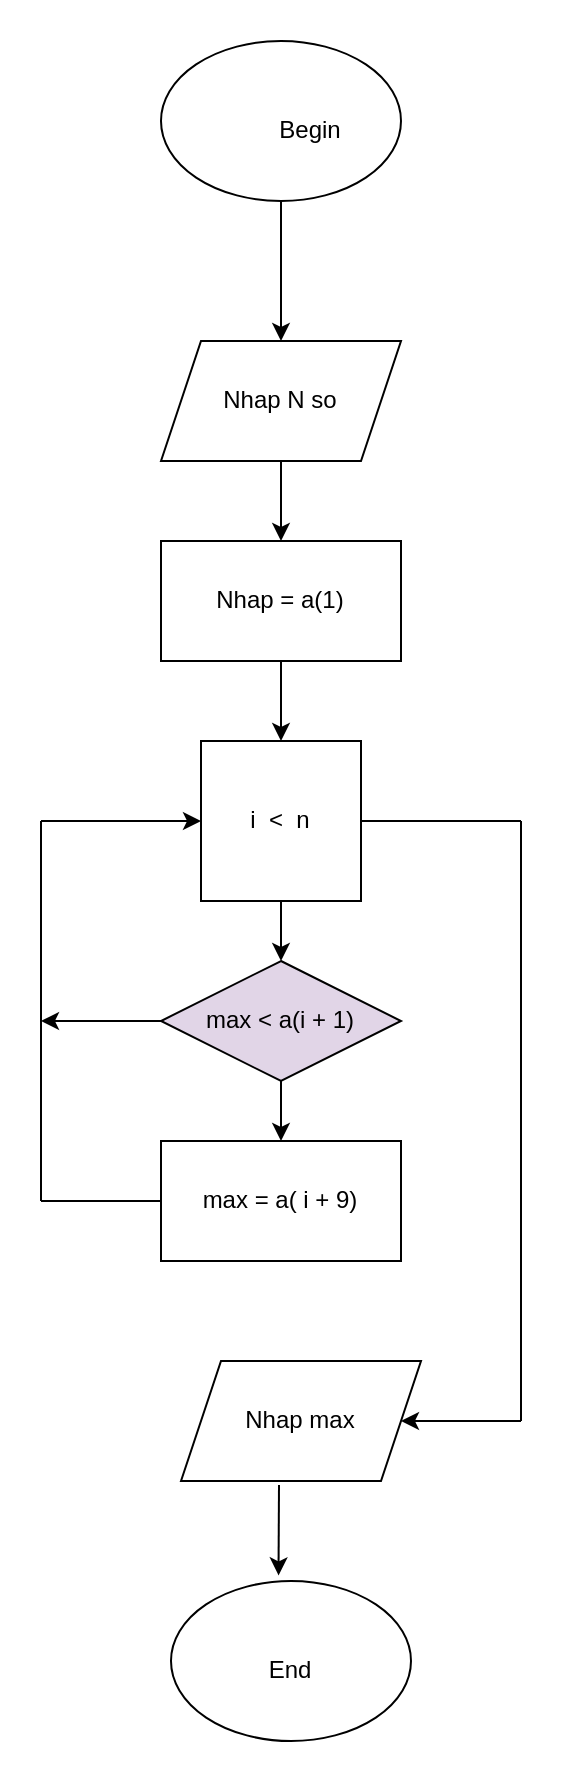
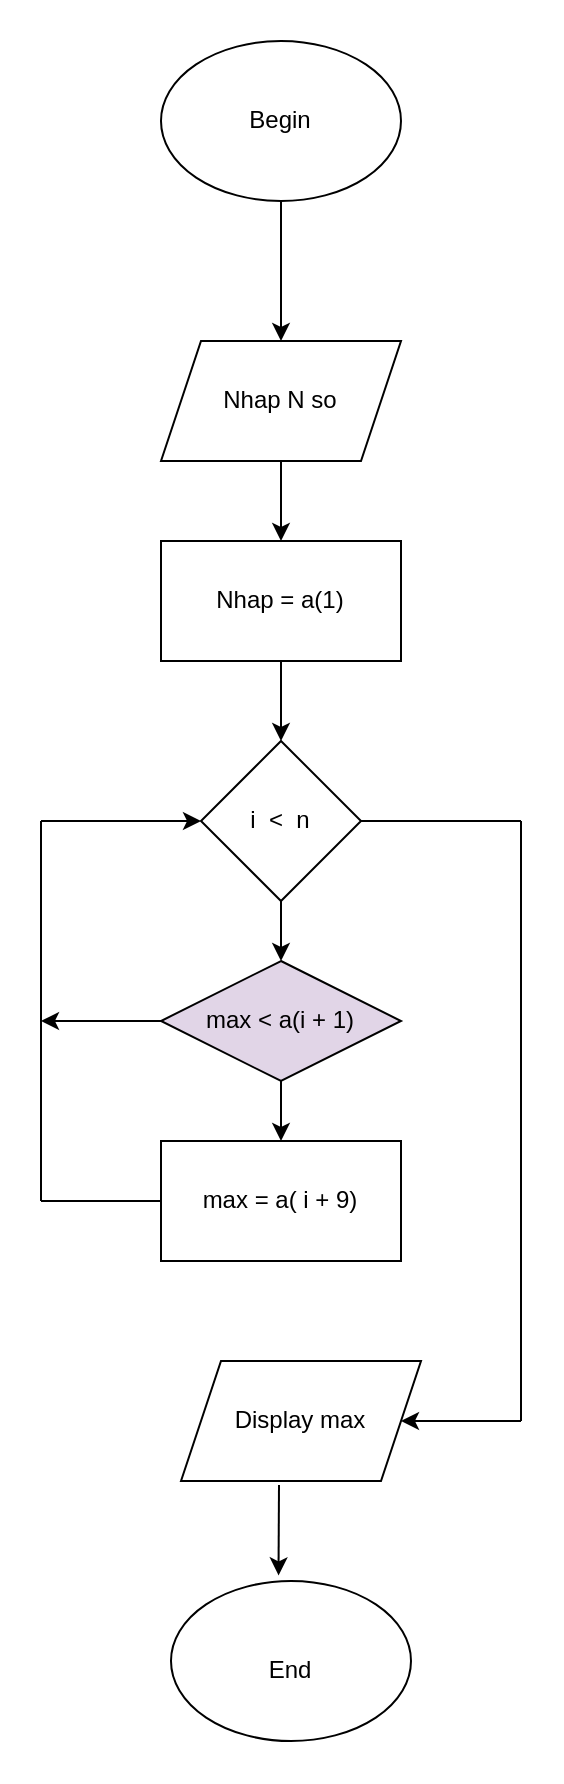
(311, 131) -> (281, 121)
(281, 821) -> (281, 821)
(301, 1421) -> (301, 1421)
